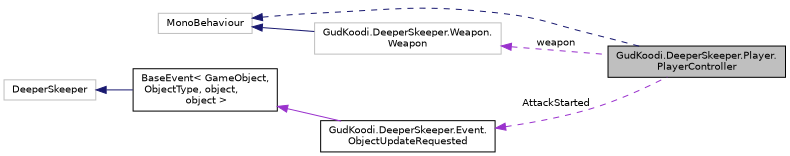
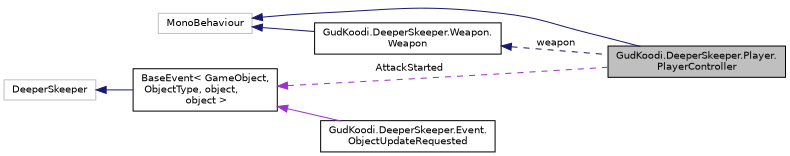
(453, 9) -> (453, 9)
(408, 38) -> (408, 38)
(560, 51) -> (560, 51)
(589, 109) -> (448, 77)
